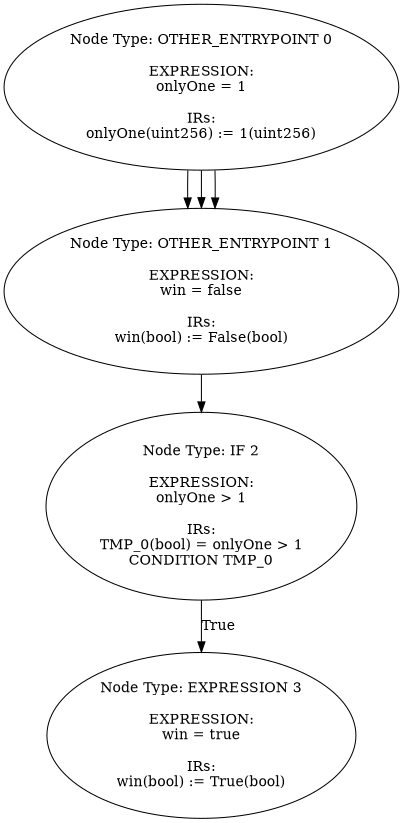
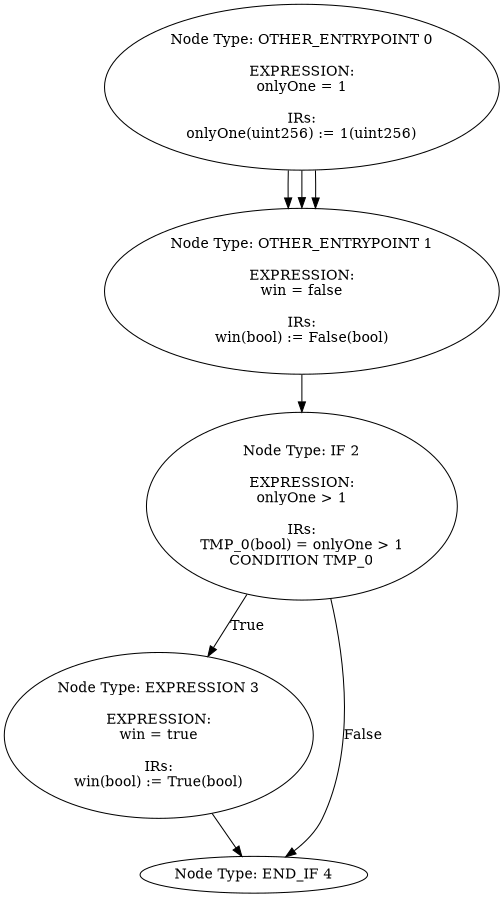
none -> (254, 875)
